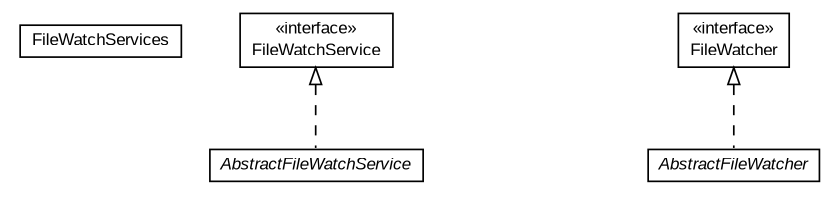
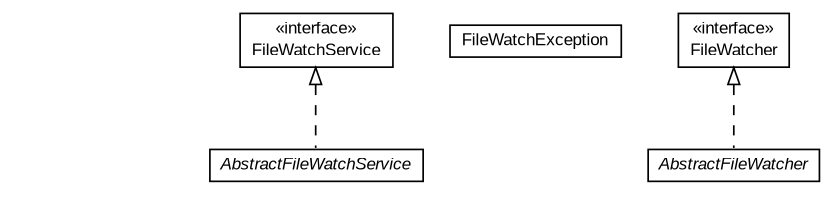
(101, 40) -> none
none -> (536, 40)
